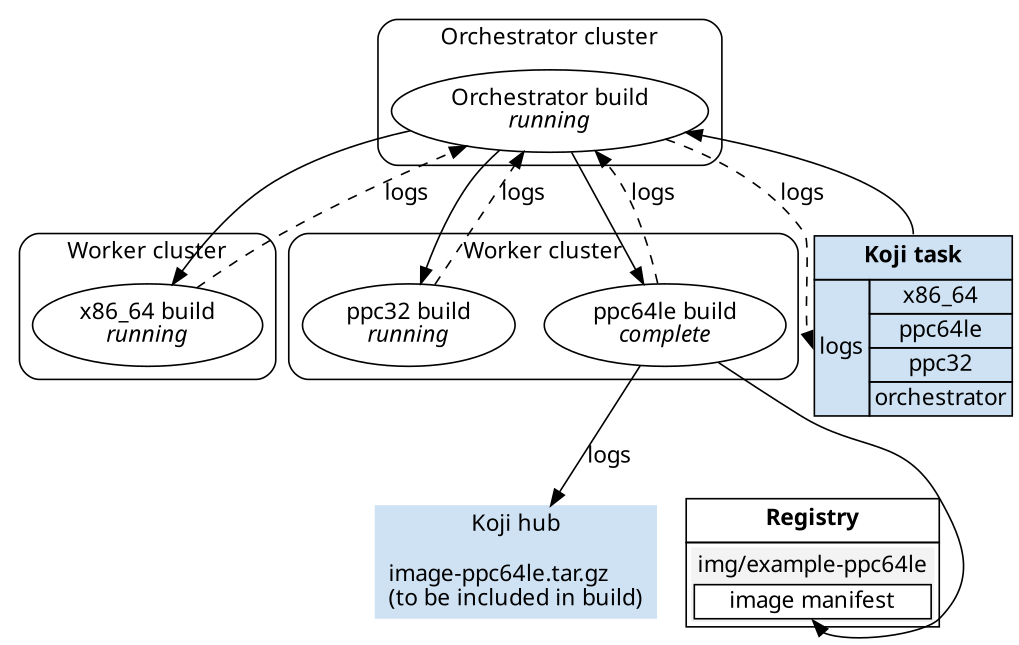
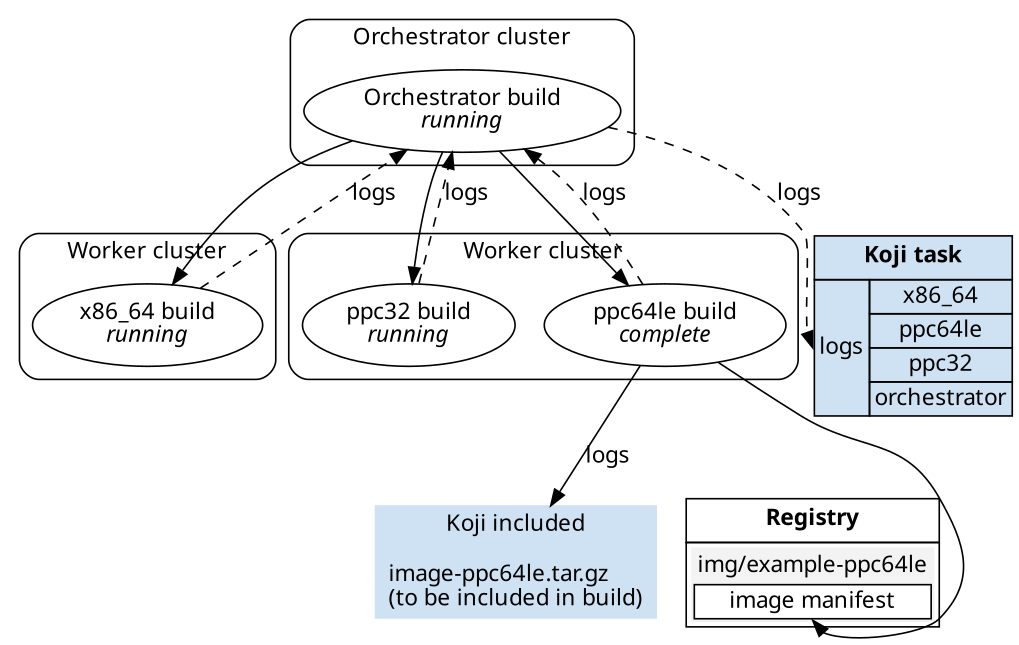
(820, 165) -> none
(516, 562) -> (516, 562)
